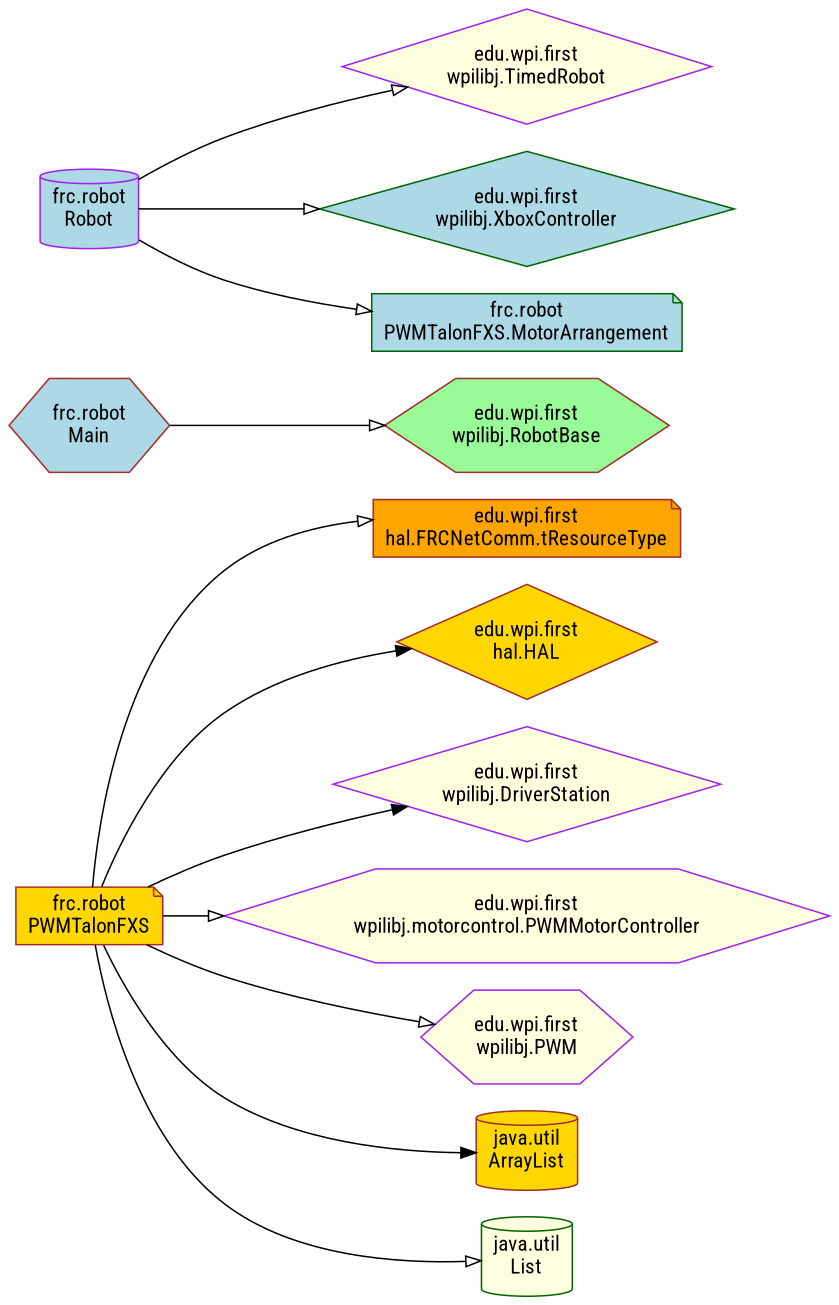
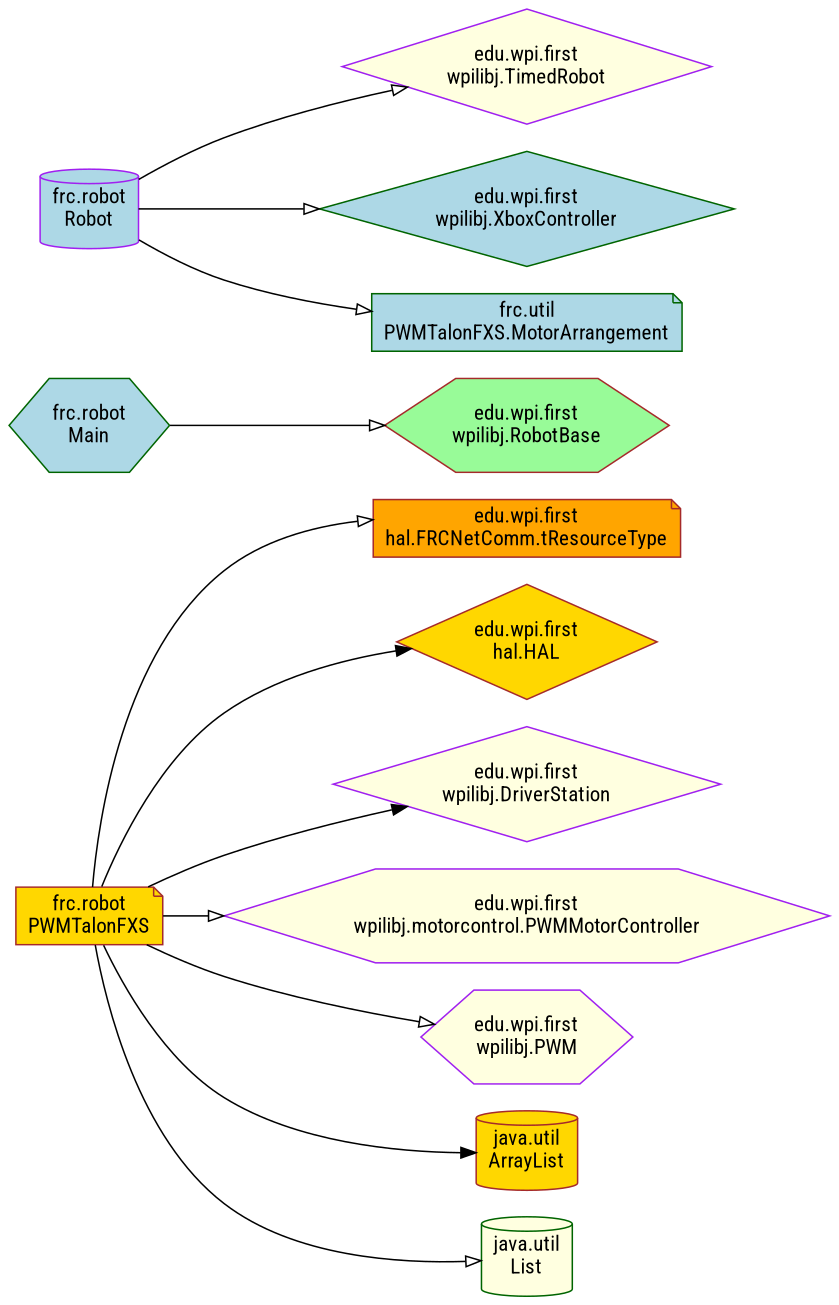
(527, 322) -> (527, 322)
(89, 425) -> (89, 425)
